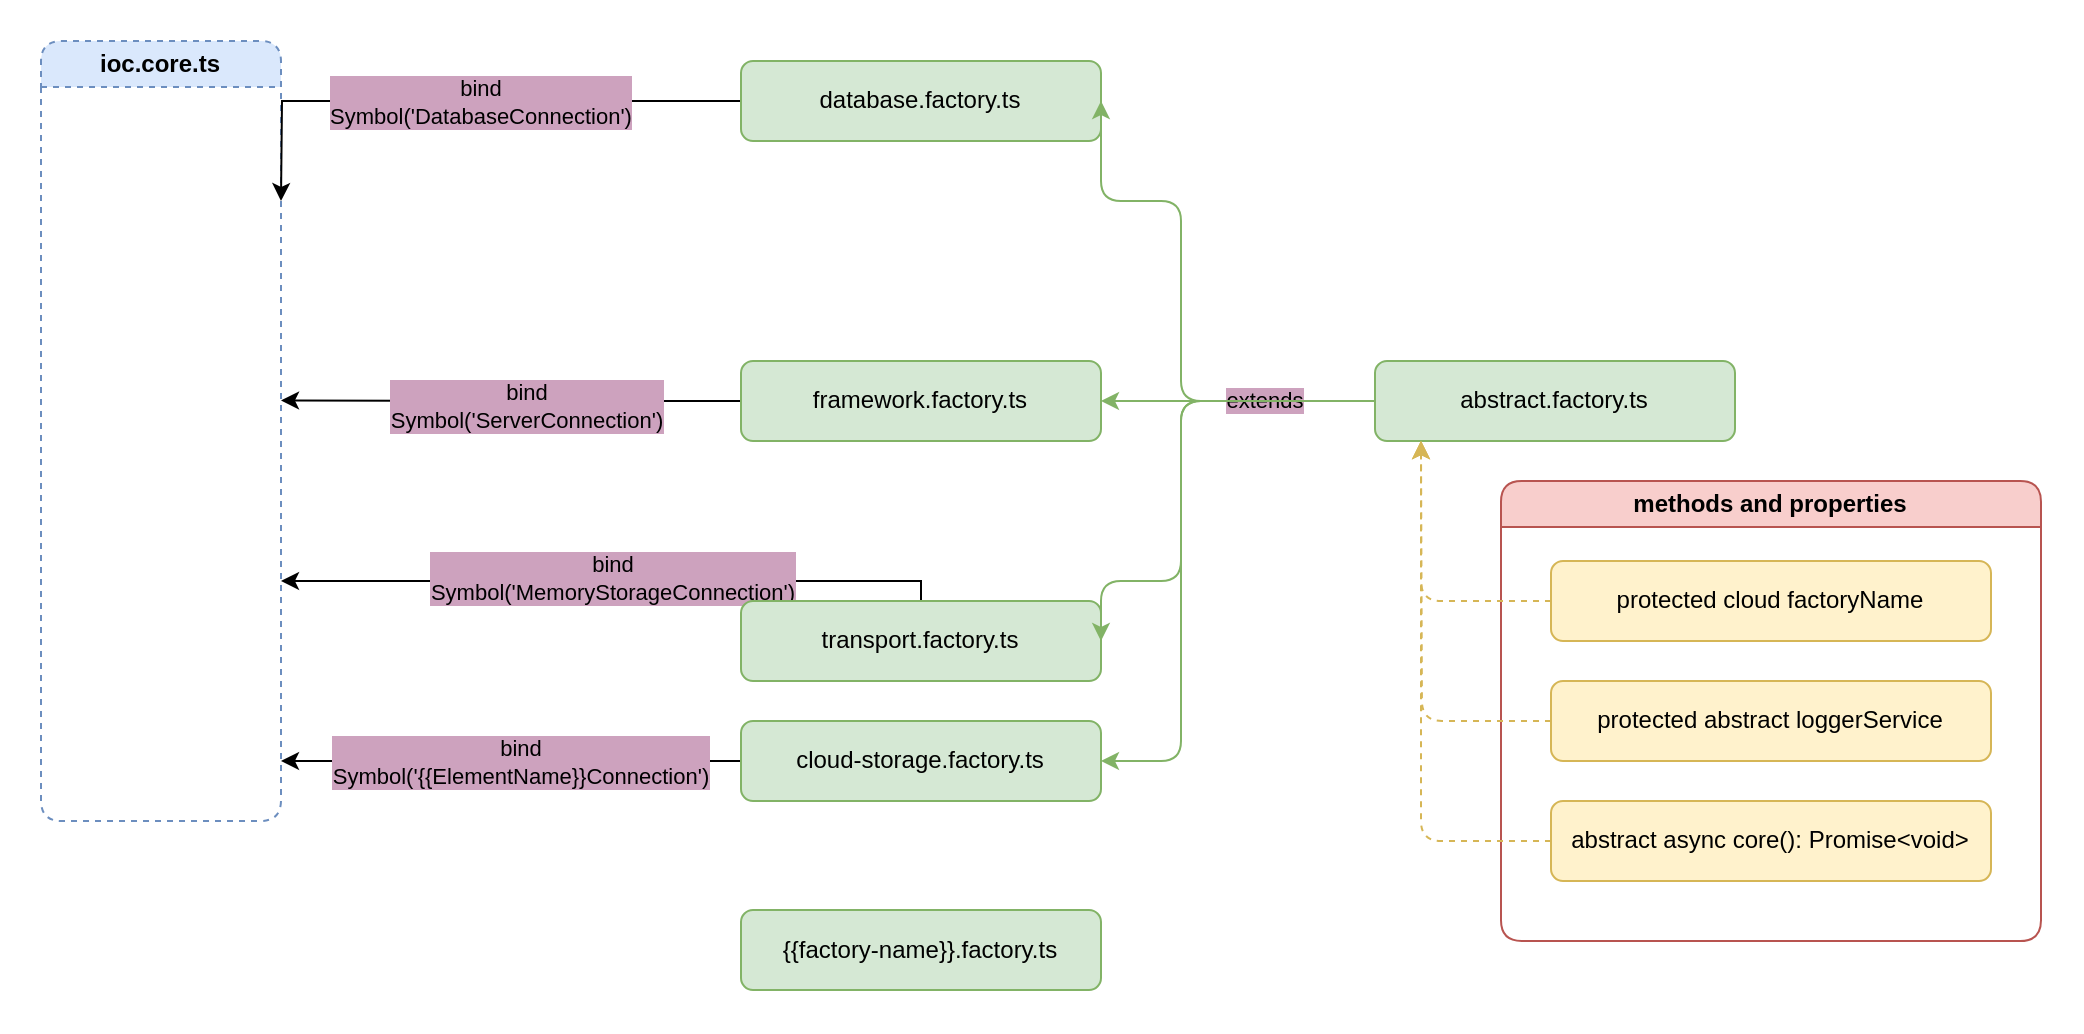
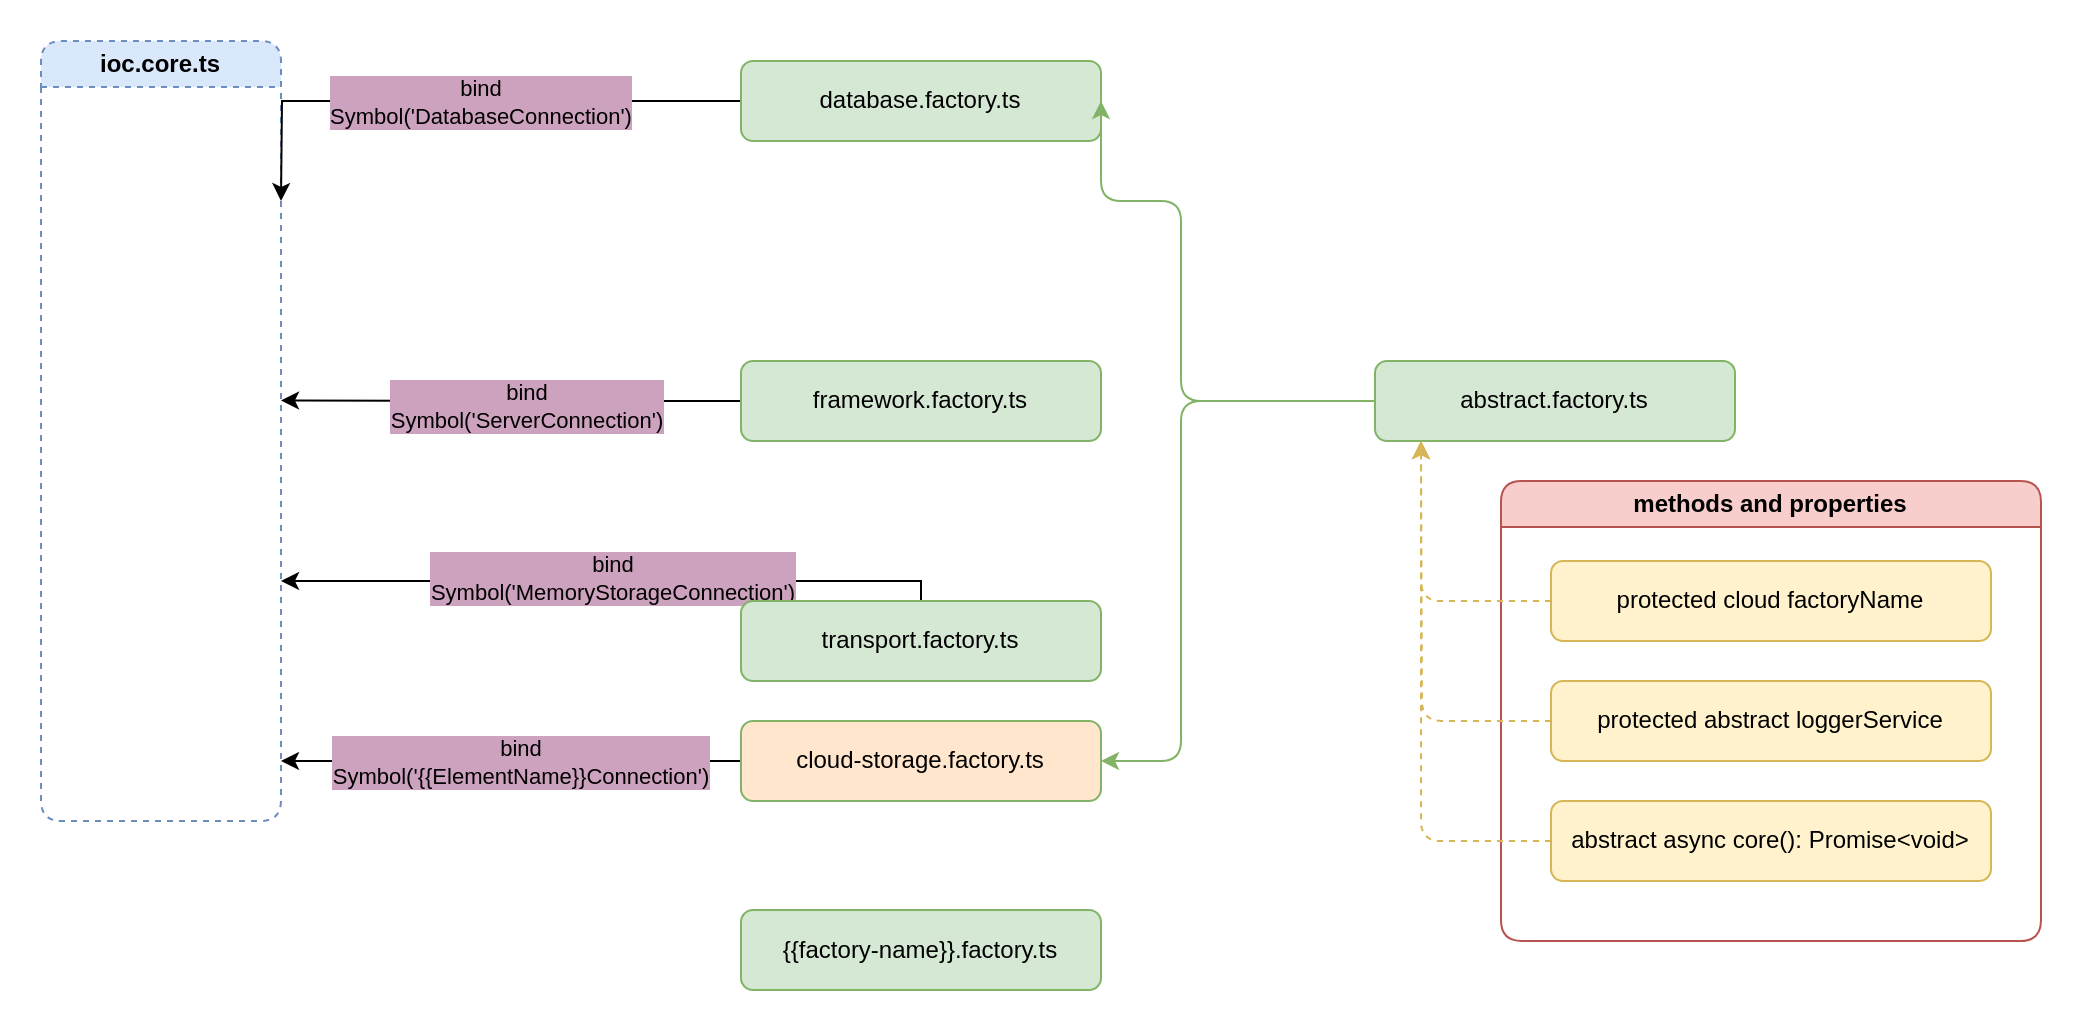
(1151, 401) -> none
(1132, 581) -> none
(921, 761) -> (921, 761)
